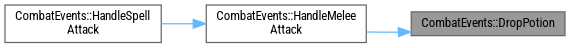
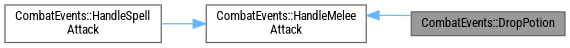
(382, 32) -> (395, 15)
